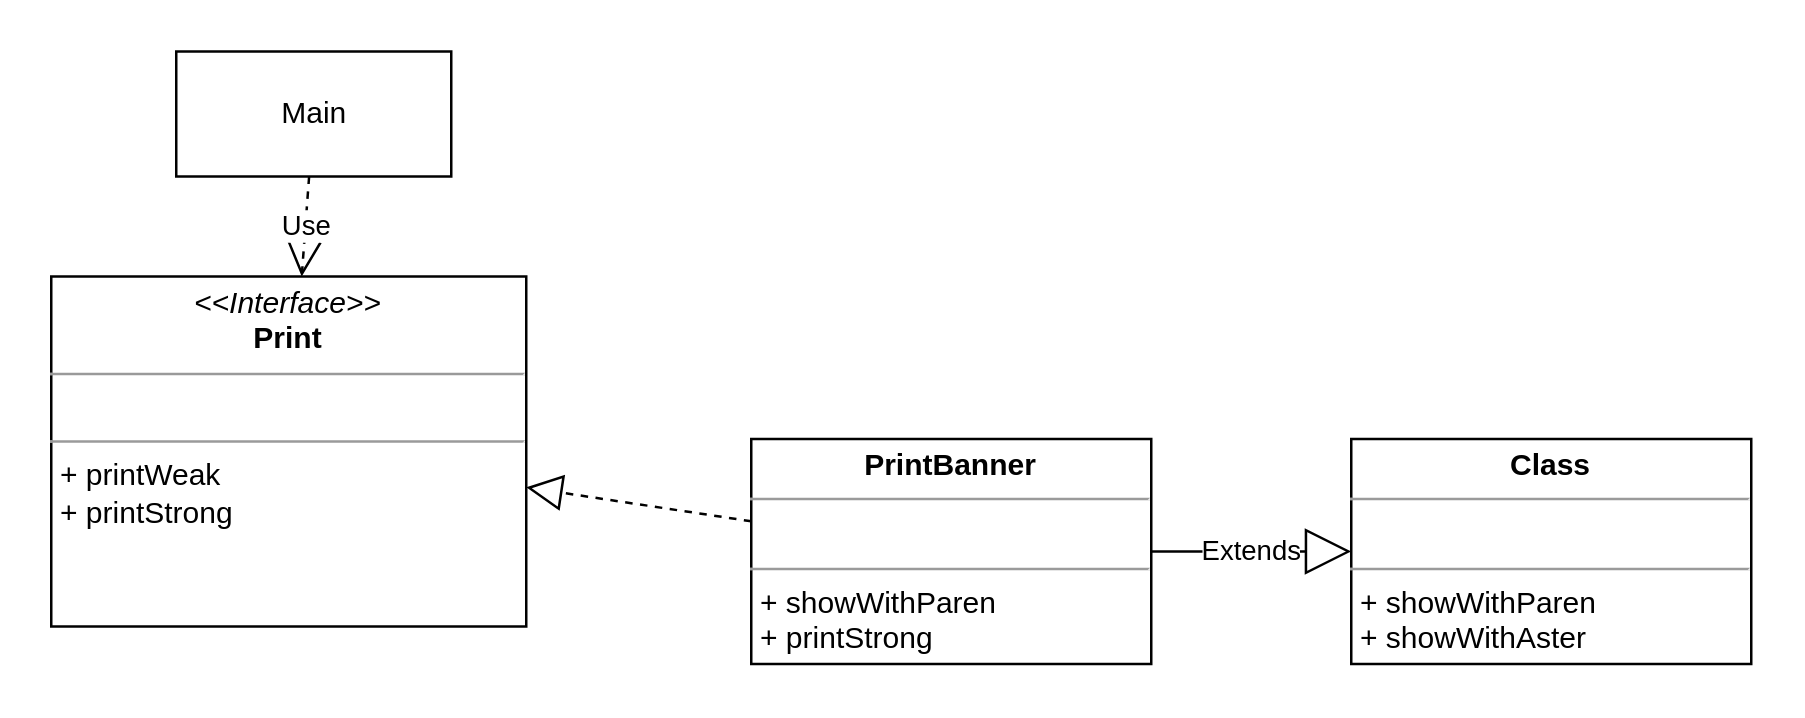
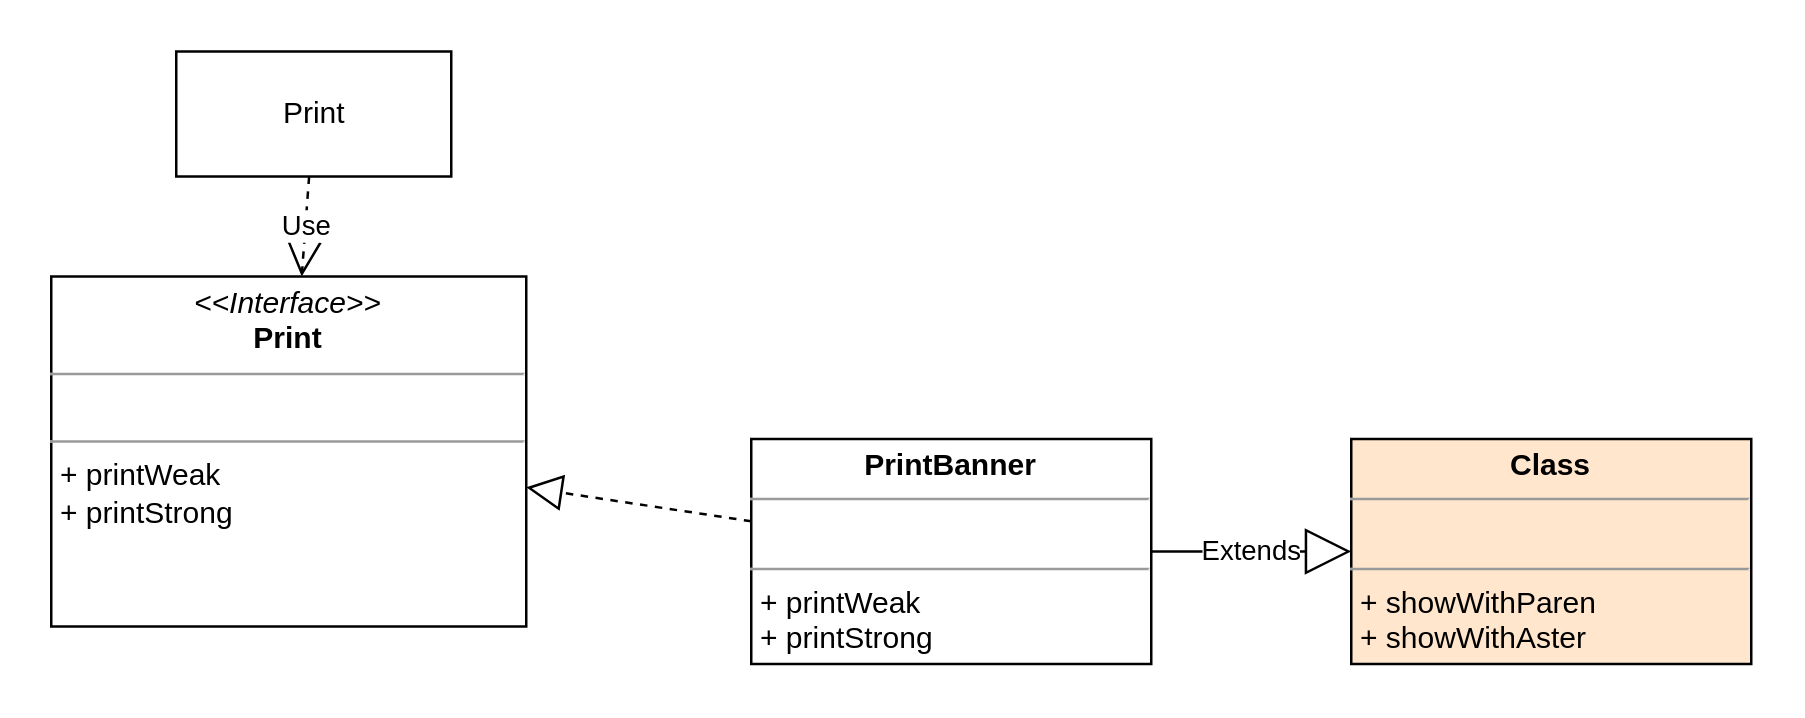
(315, 114) -> (315, 114)
(869, 493) -> (853, 493)
(1551, 551) -> (1551, 551)
